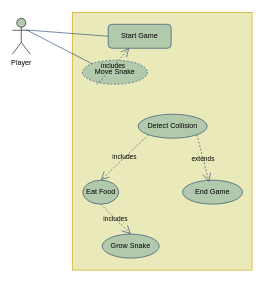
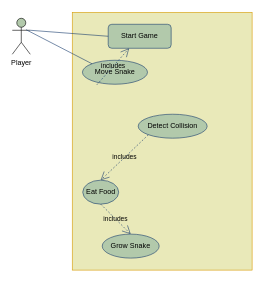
(115, 72) -> (115, 72)
(202, 155) -> none
(213, 192) -> none
